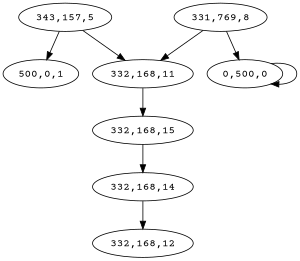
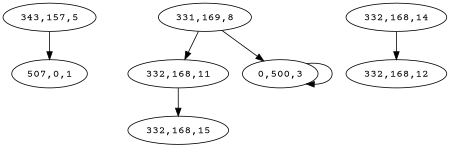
(221, 17) -> (205, 17)
(101, 43) -> none
(41, 74) -> (50, 74)
(245, 74) -> (280, 74)
(143, 155) -> none
